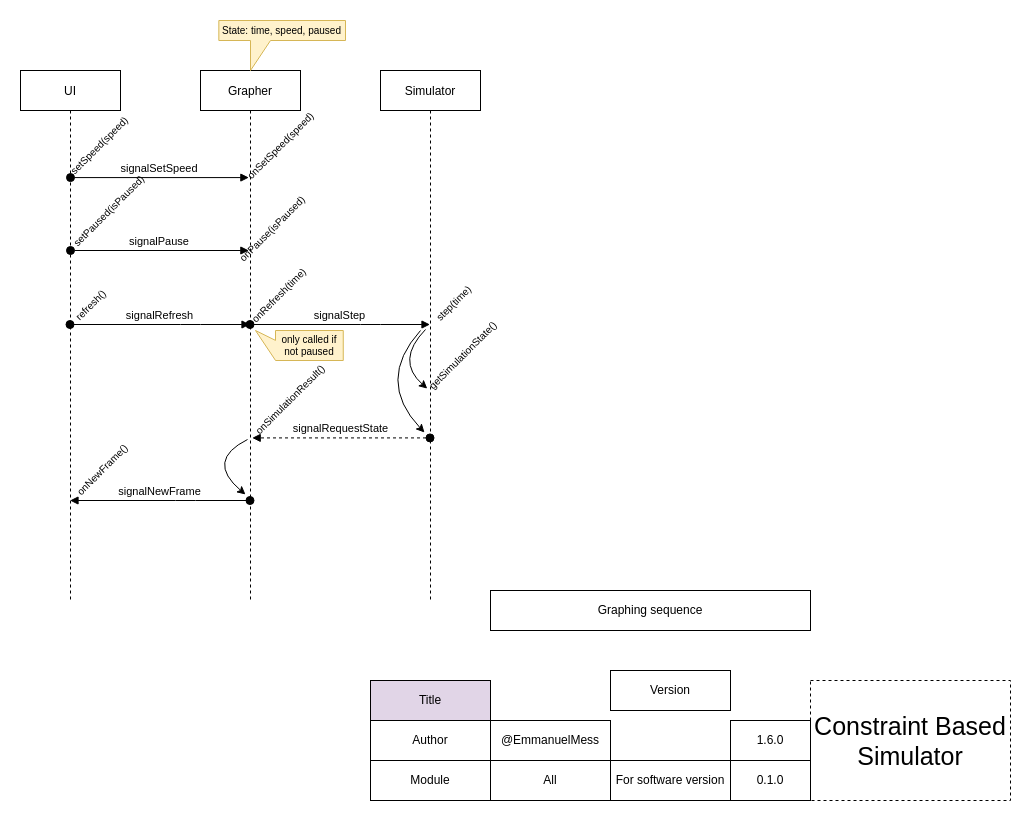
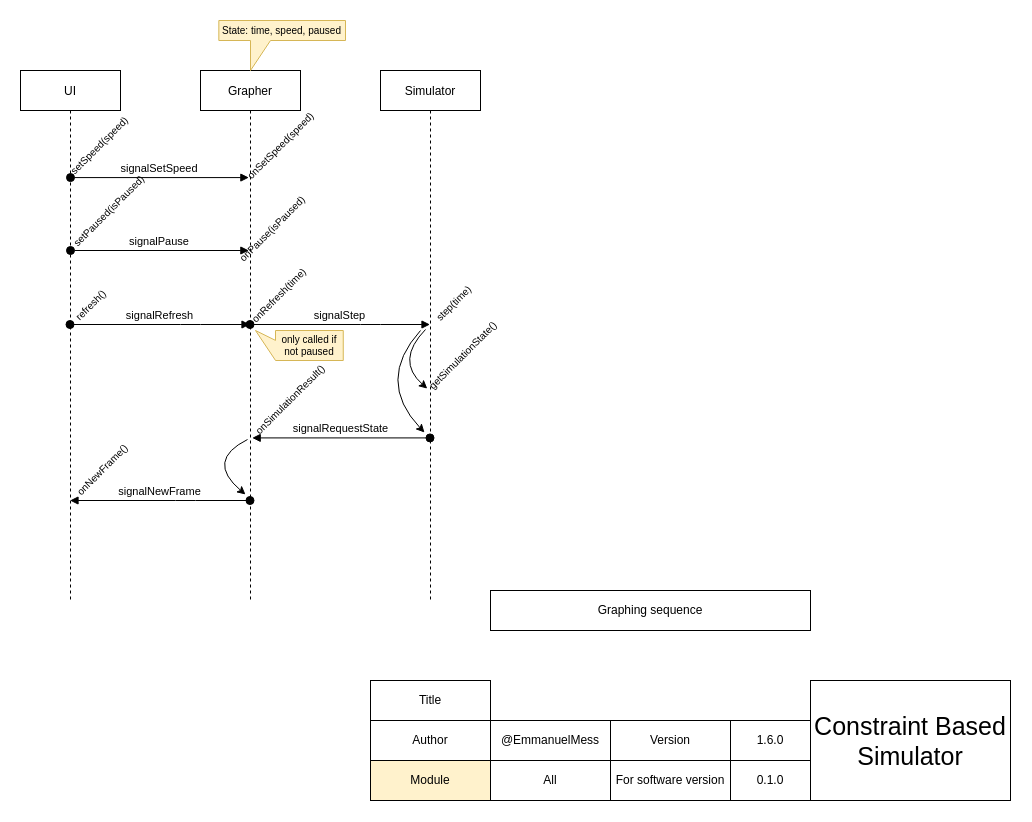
(344, 438) -> (344, 438)
(671, 691) -> (671, 741)
(431, 701) -> (431, 701)
(911, 741) -> (911, 741)
(431, 781) -> (431, 781)
